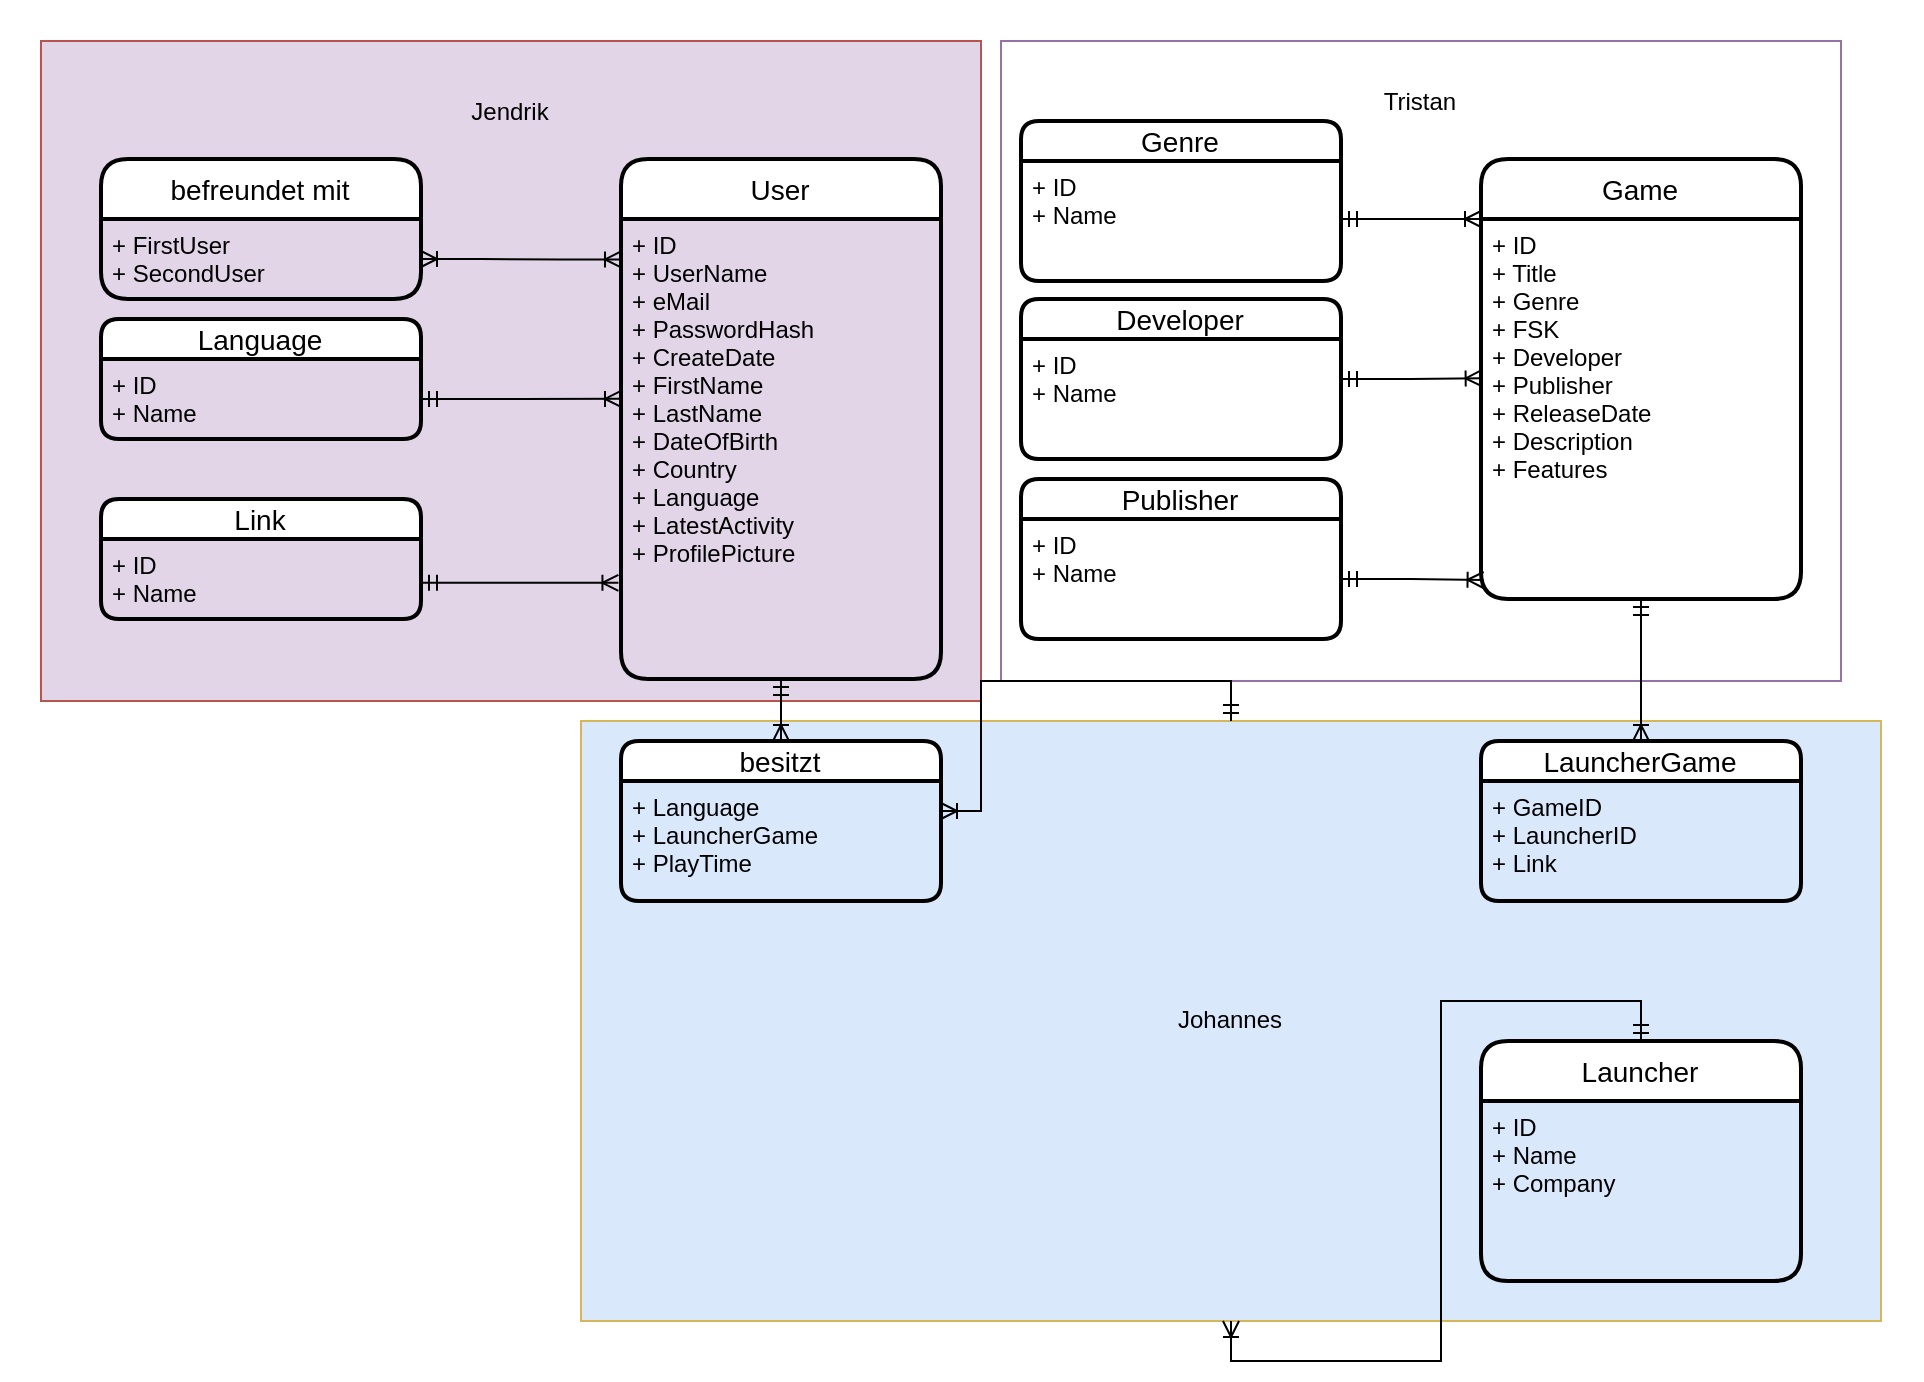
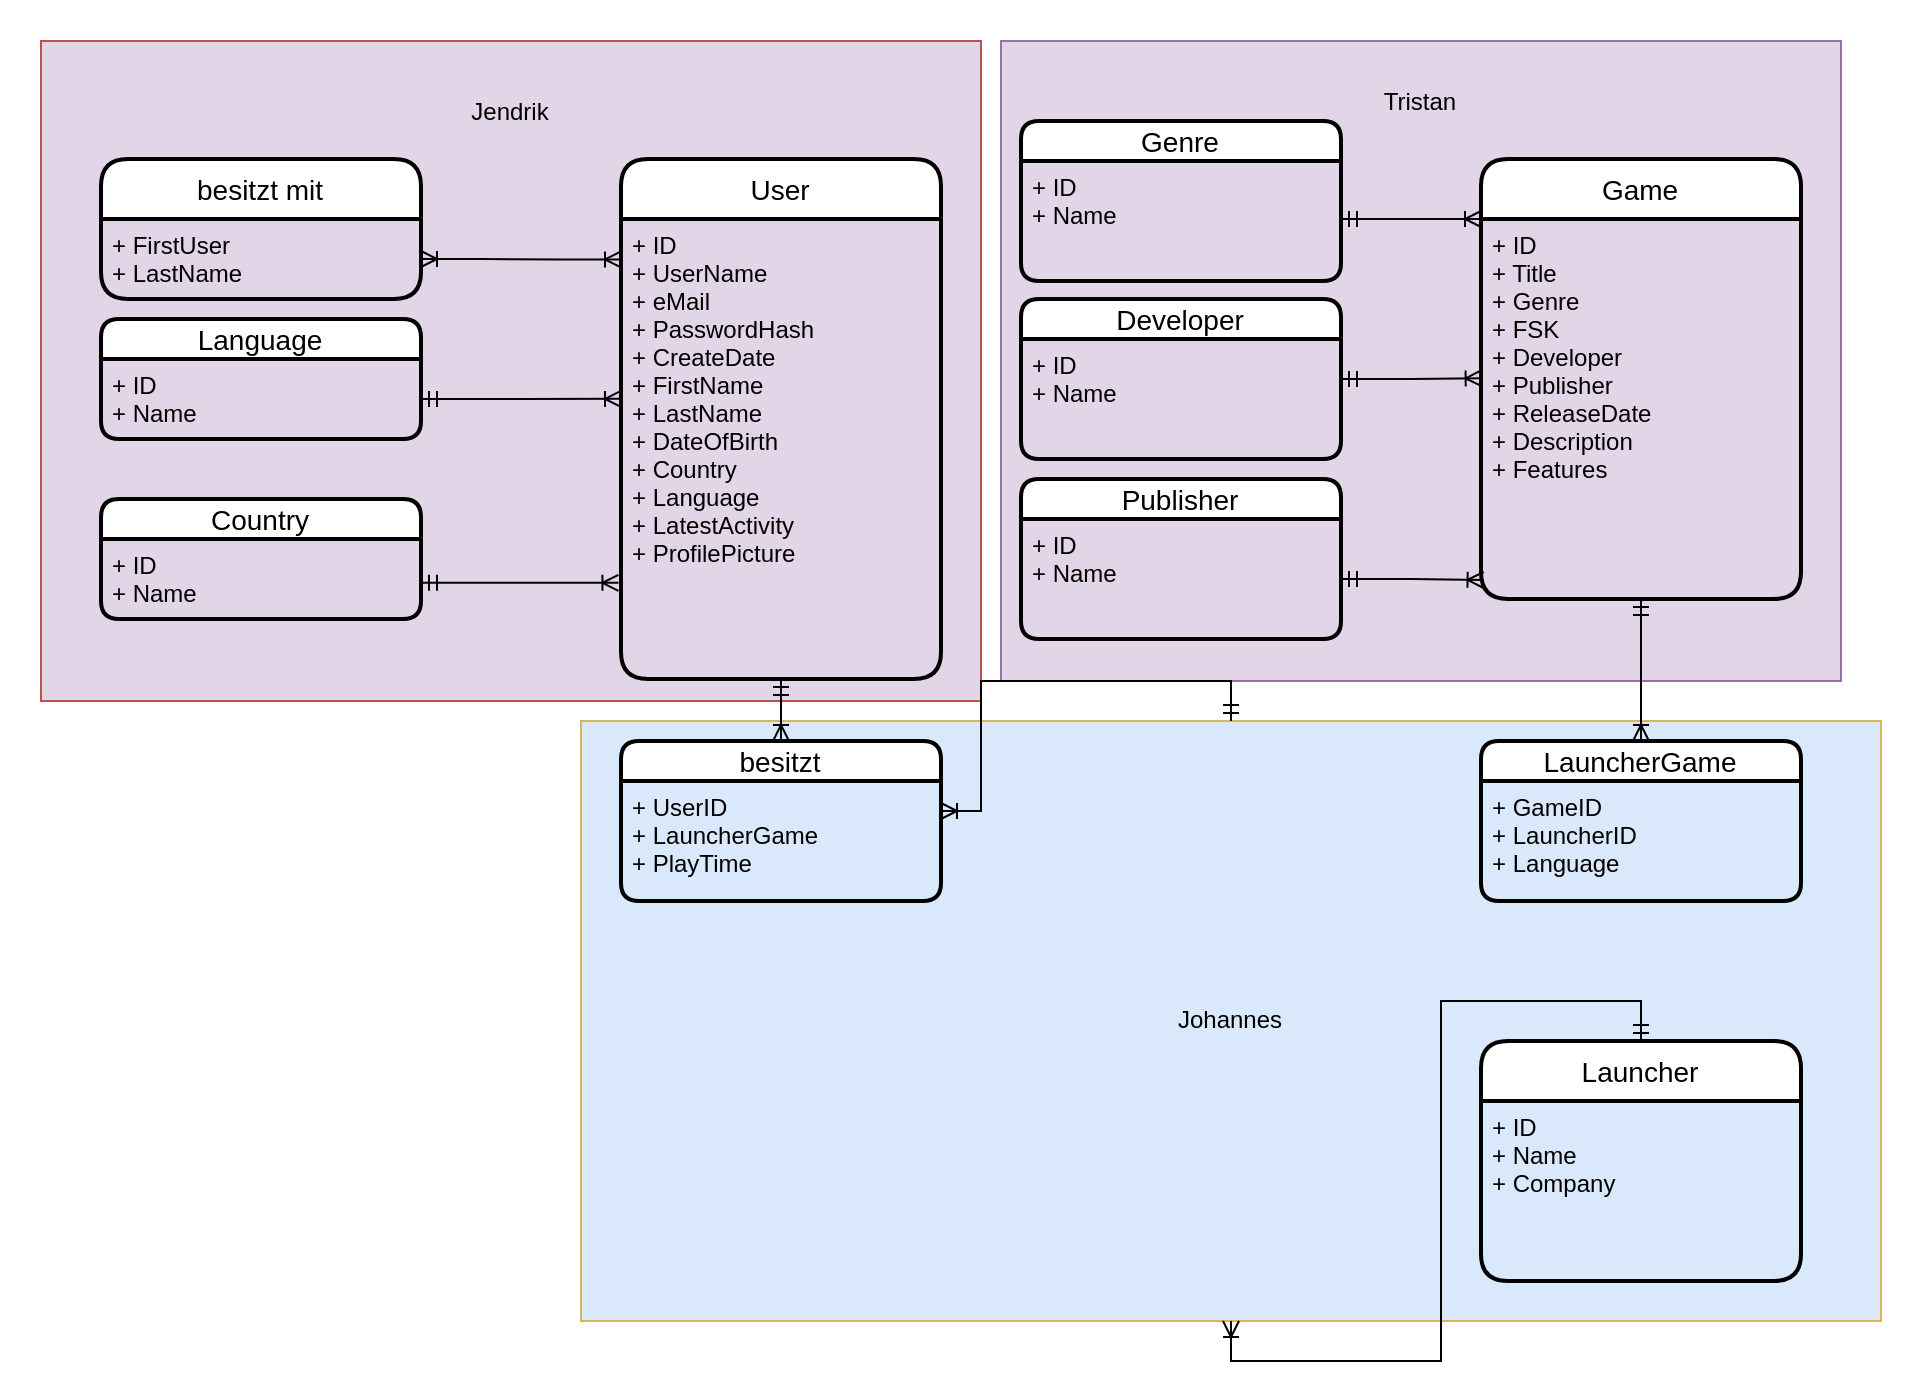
(260, 191) -> (260, 191)
(180, 246) -> (180, 246)
(1421, 361) -> (1421, 361)
(260, 521) -> (260, 521)
(696, 808) -> (683, 808)
(1543, 808) -> (1543, 808)
